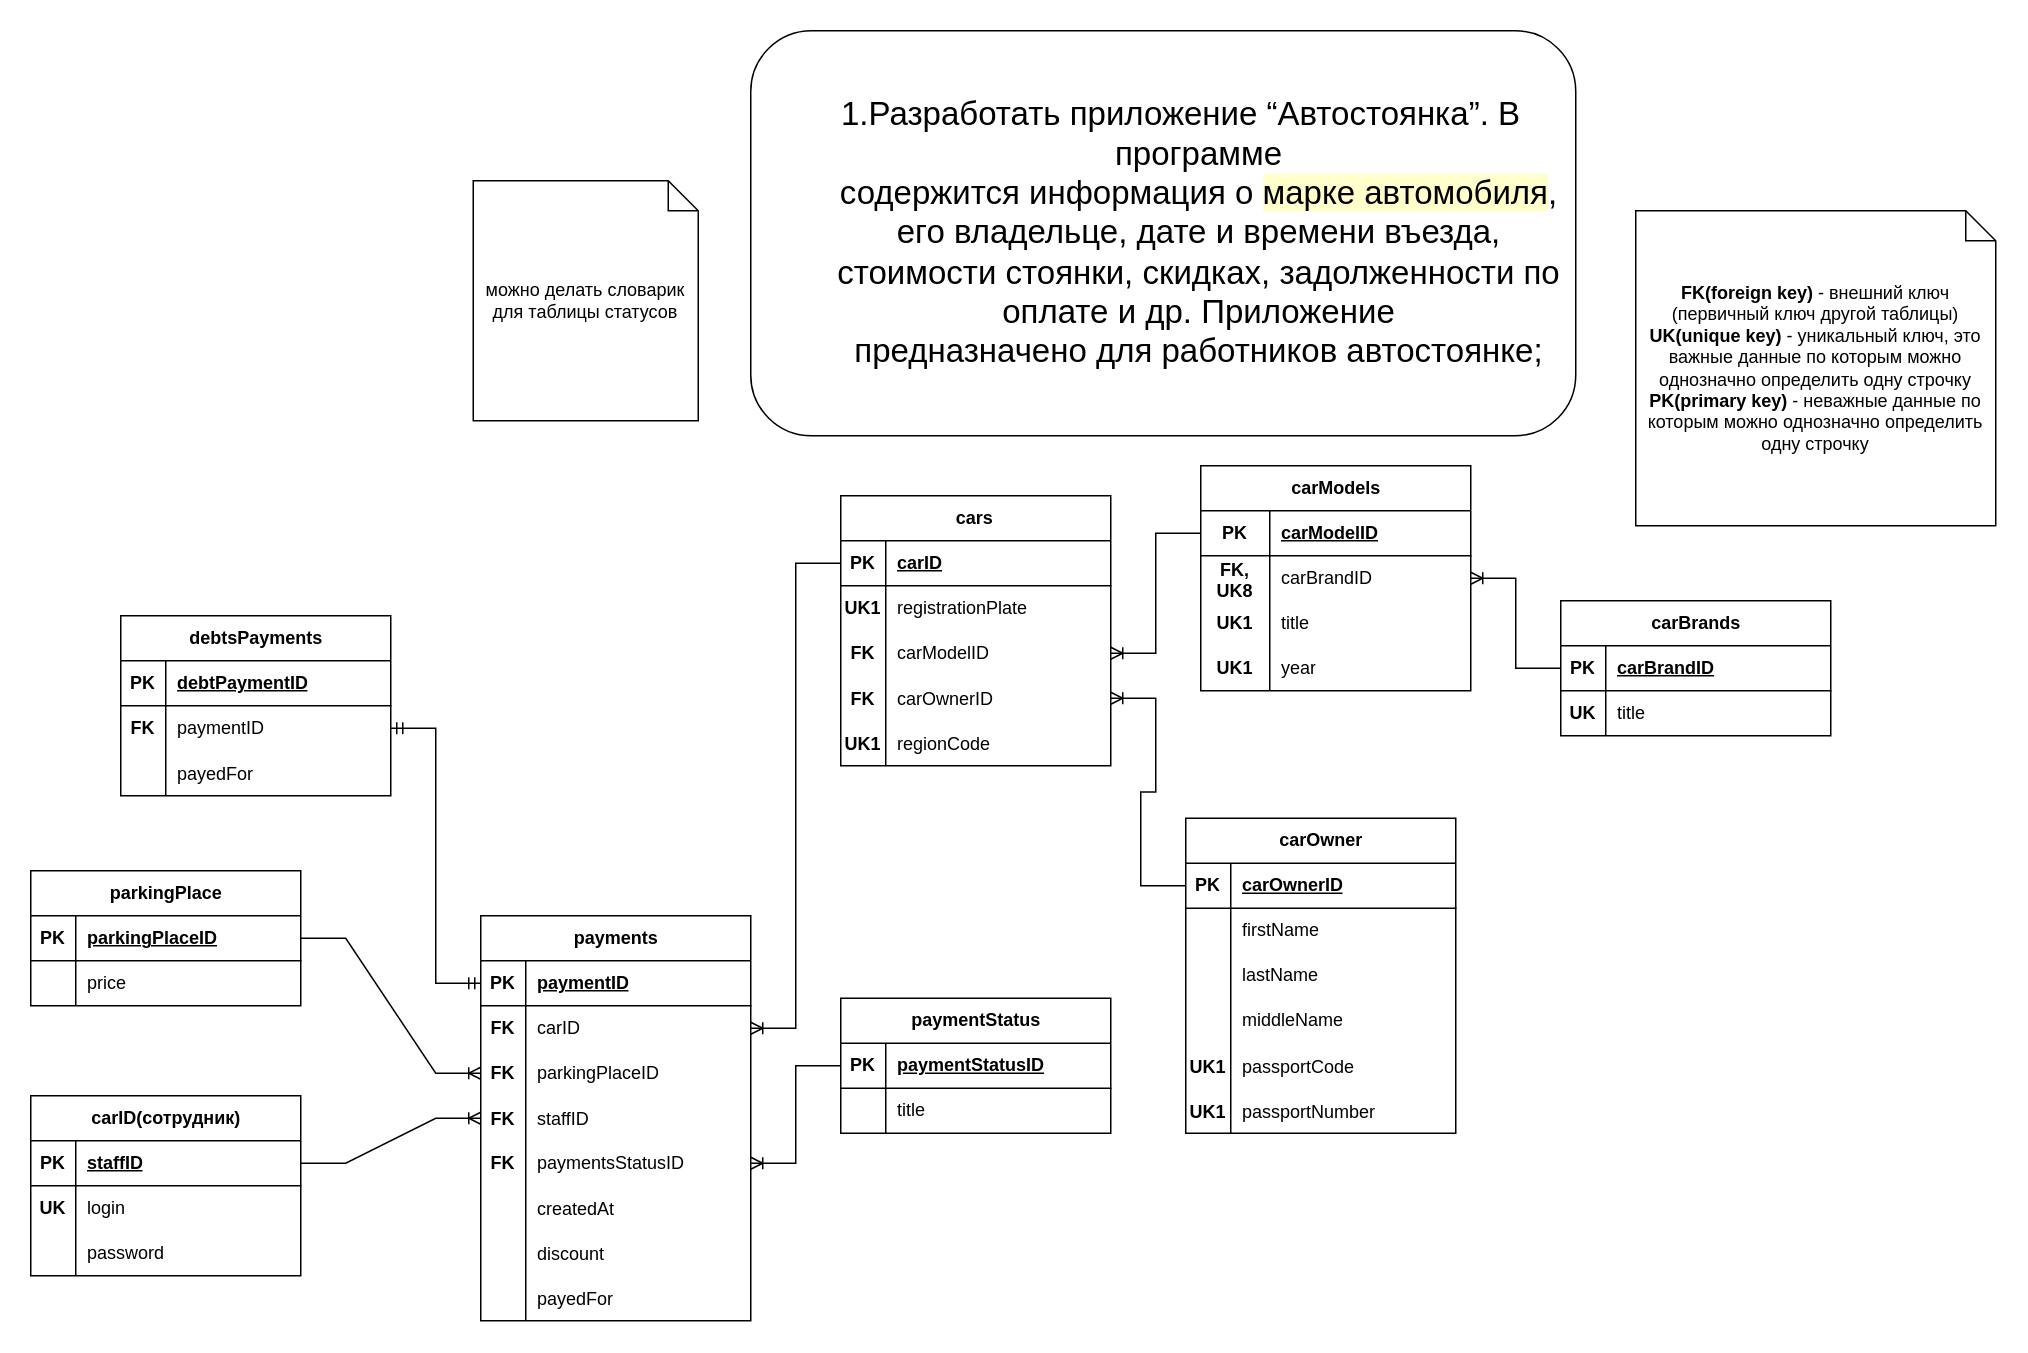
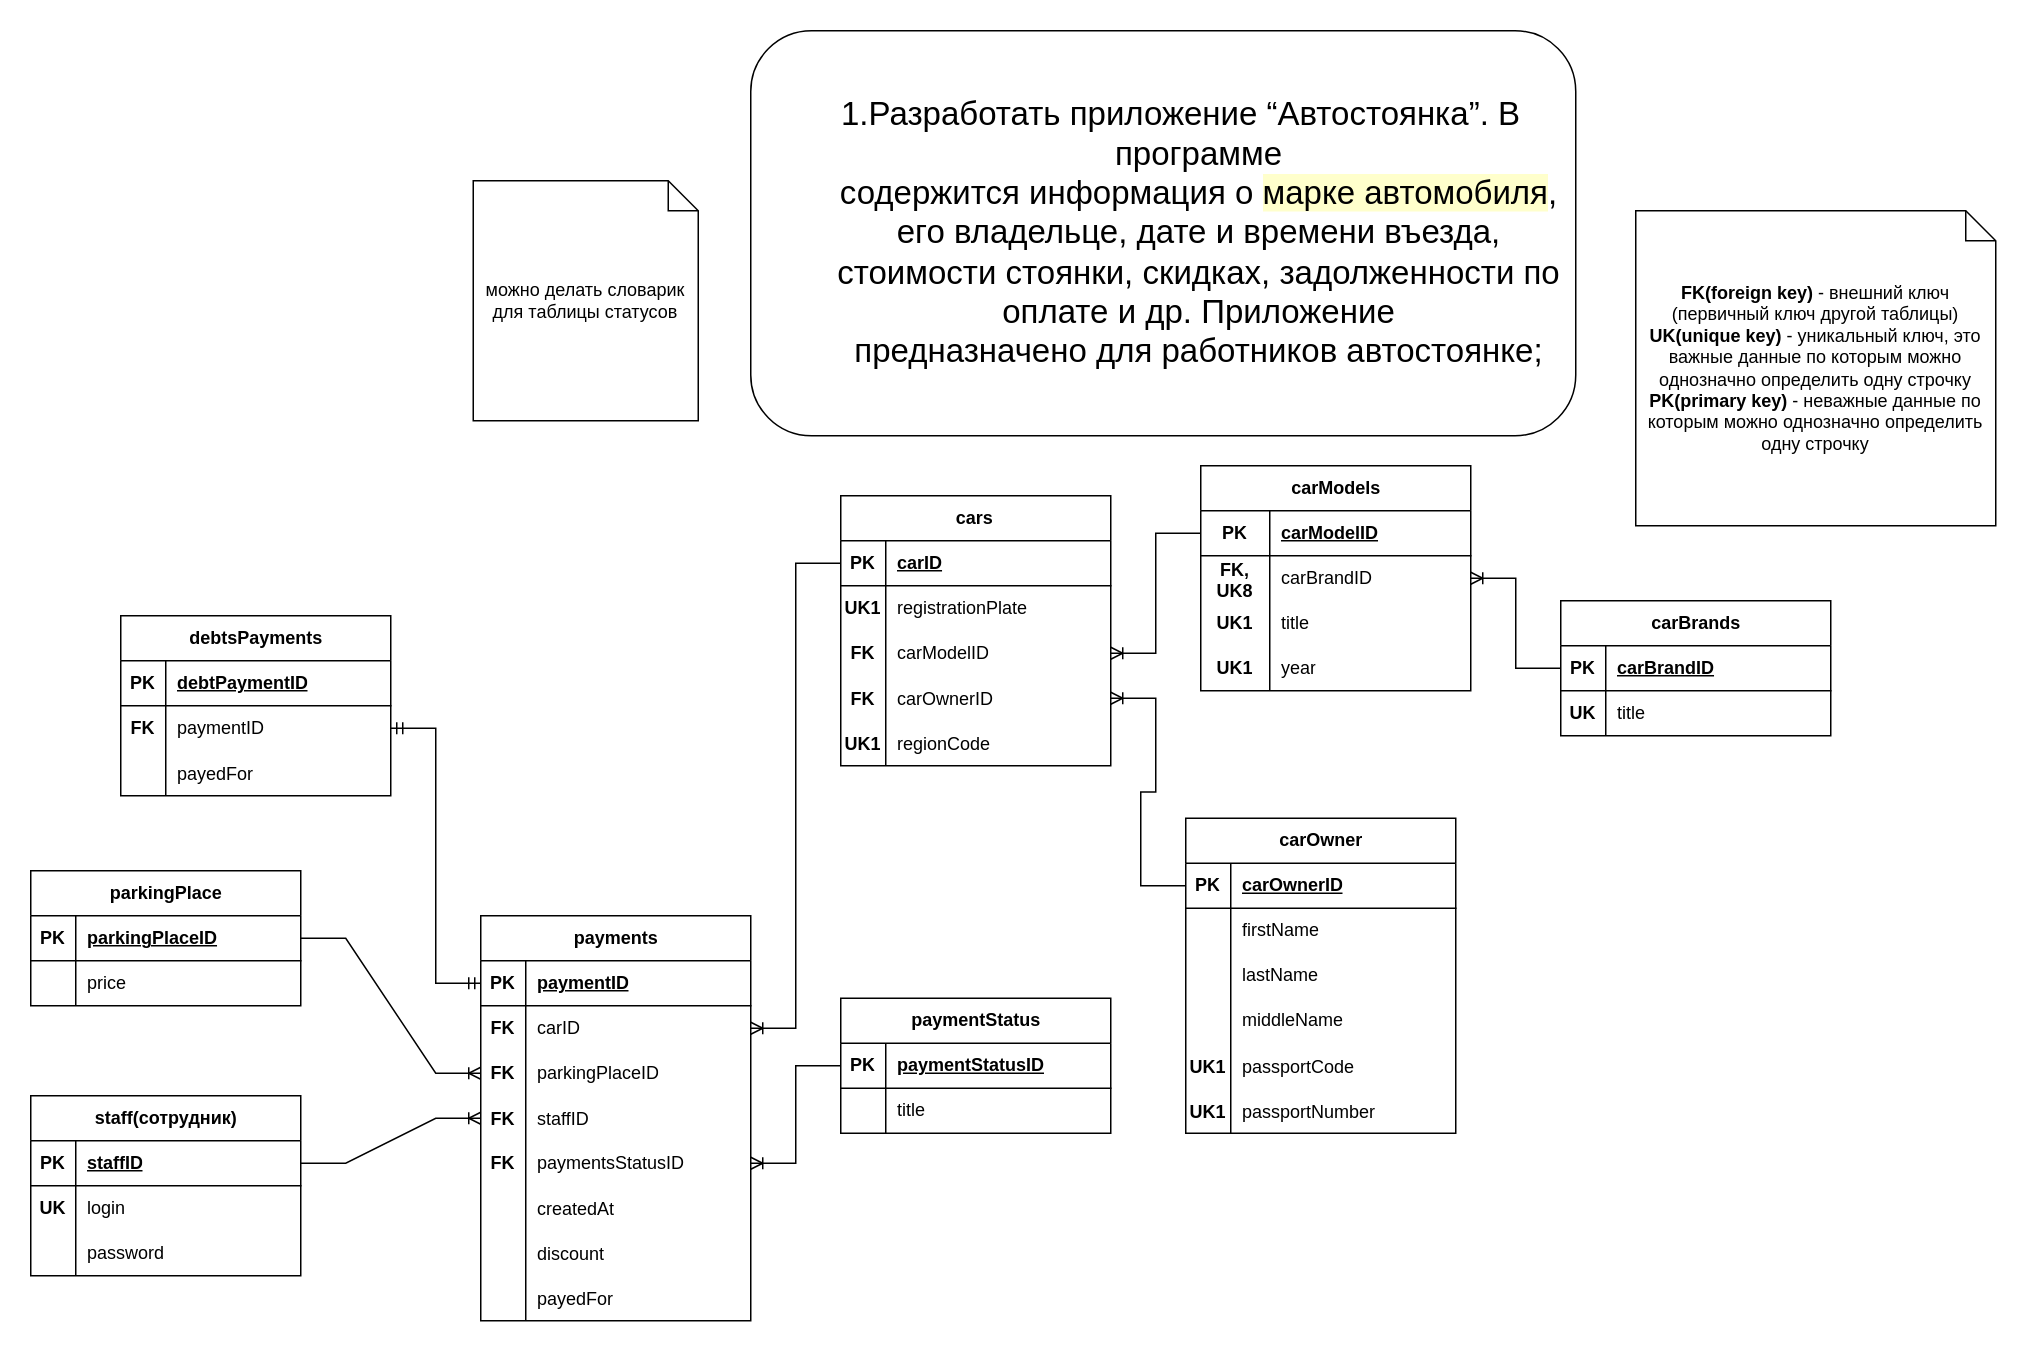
(167, 1118) -> (167, 1118)
